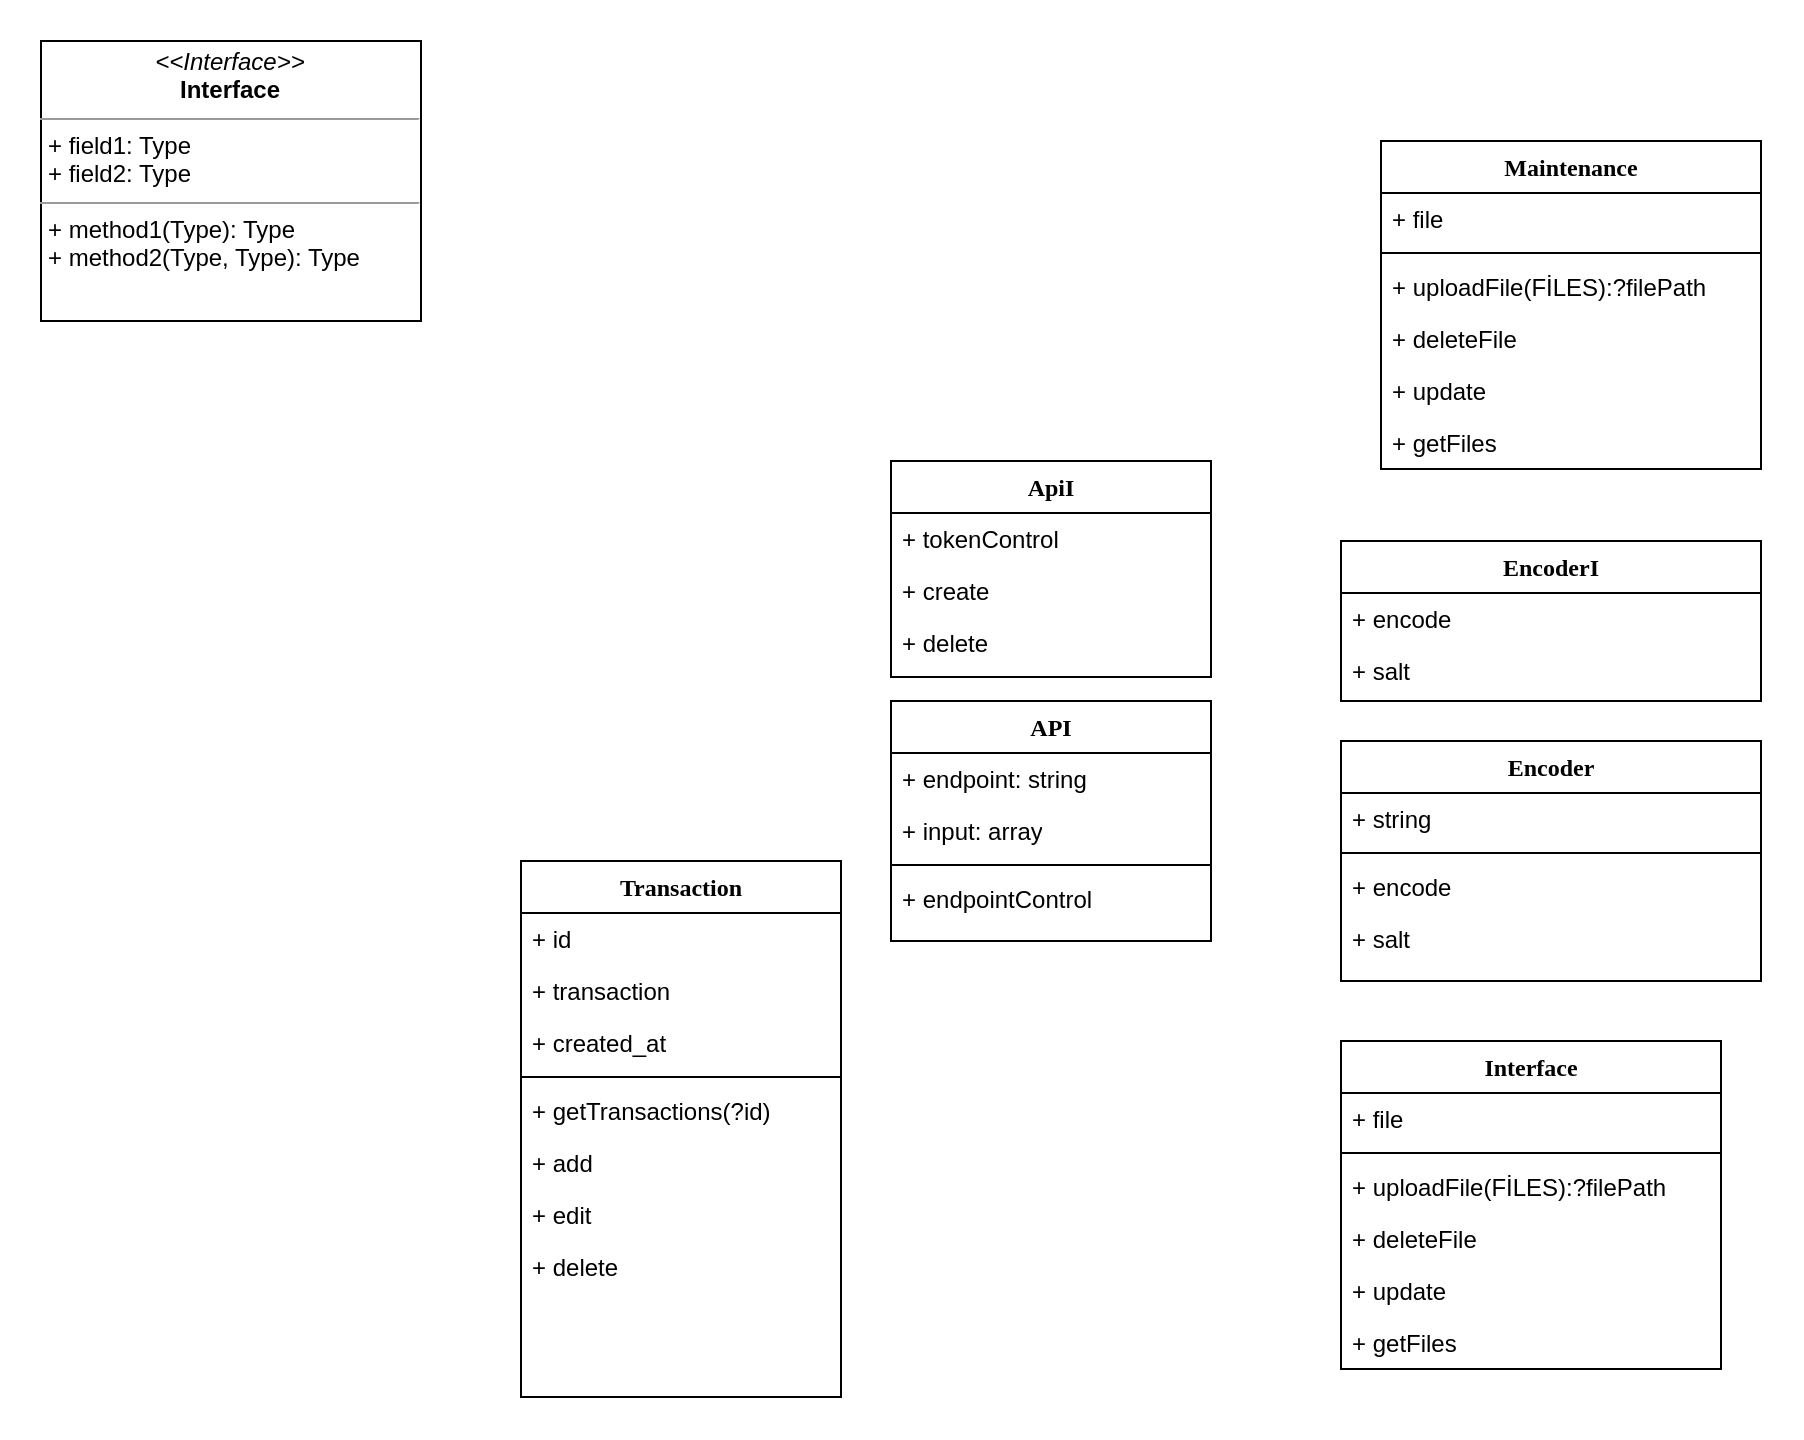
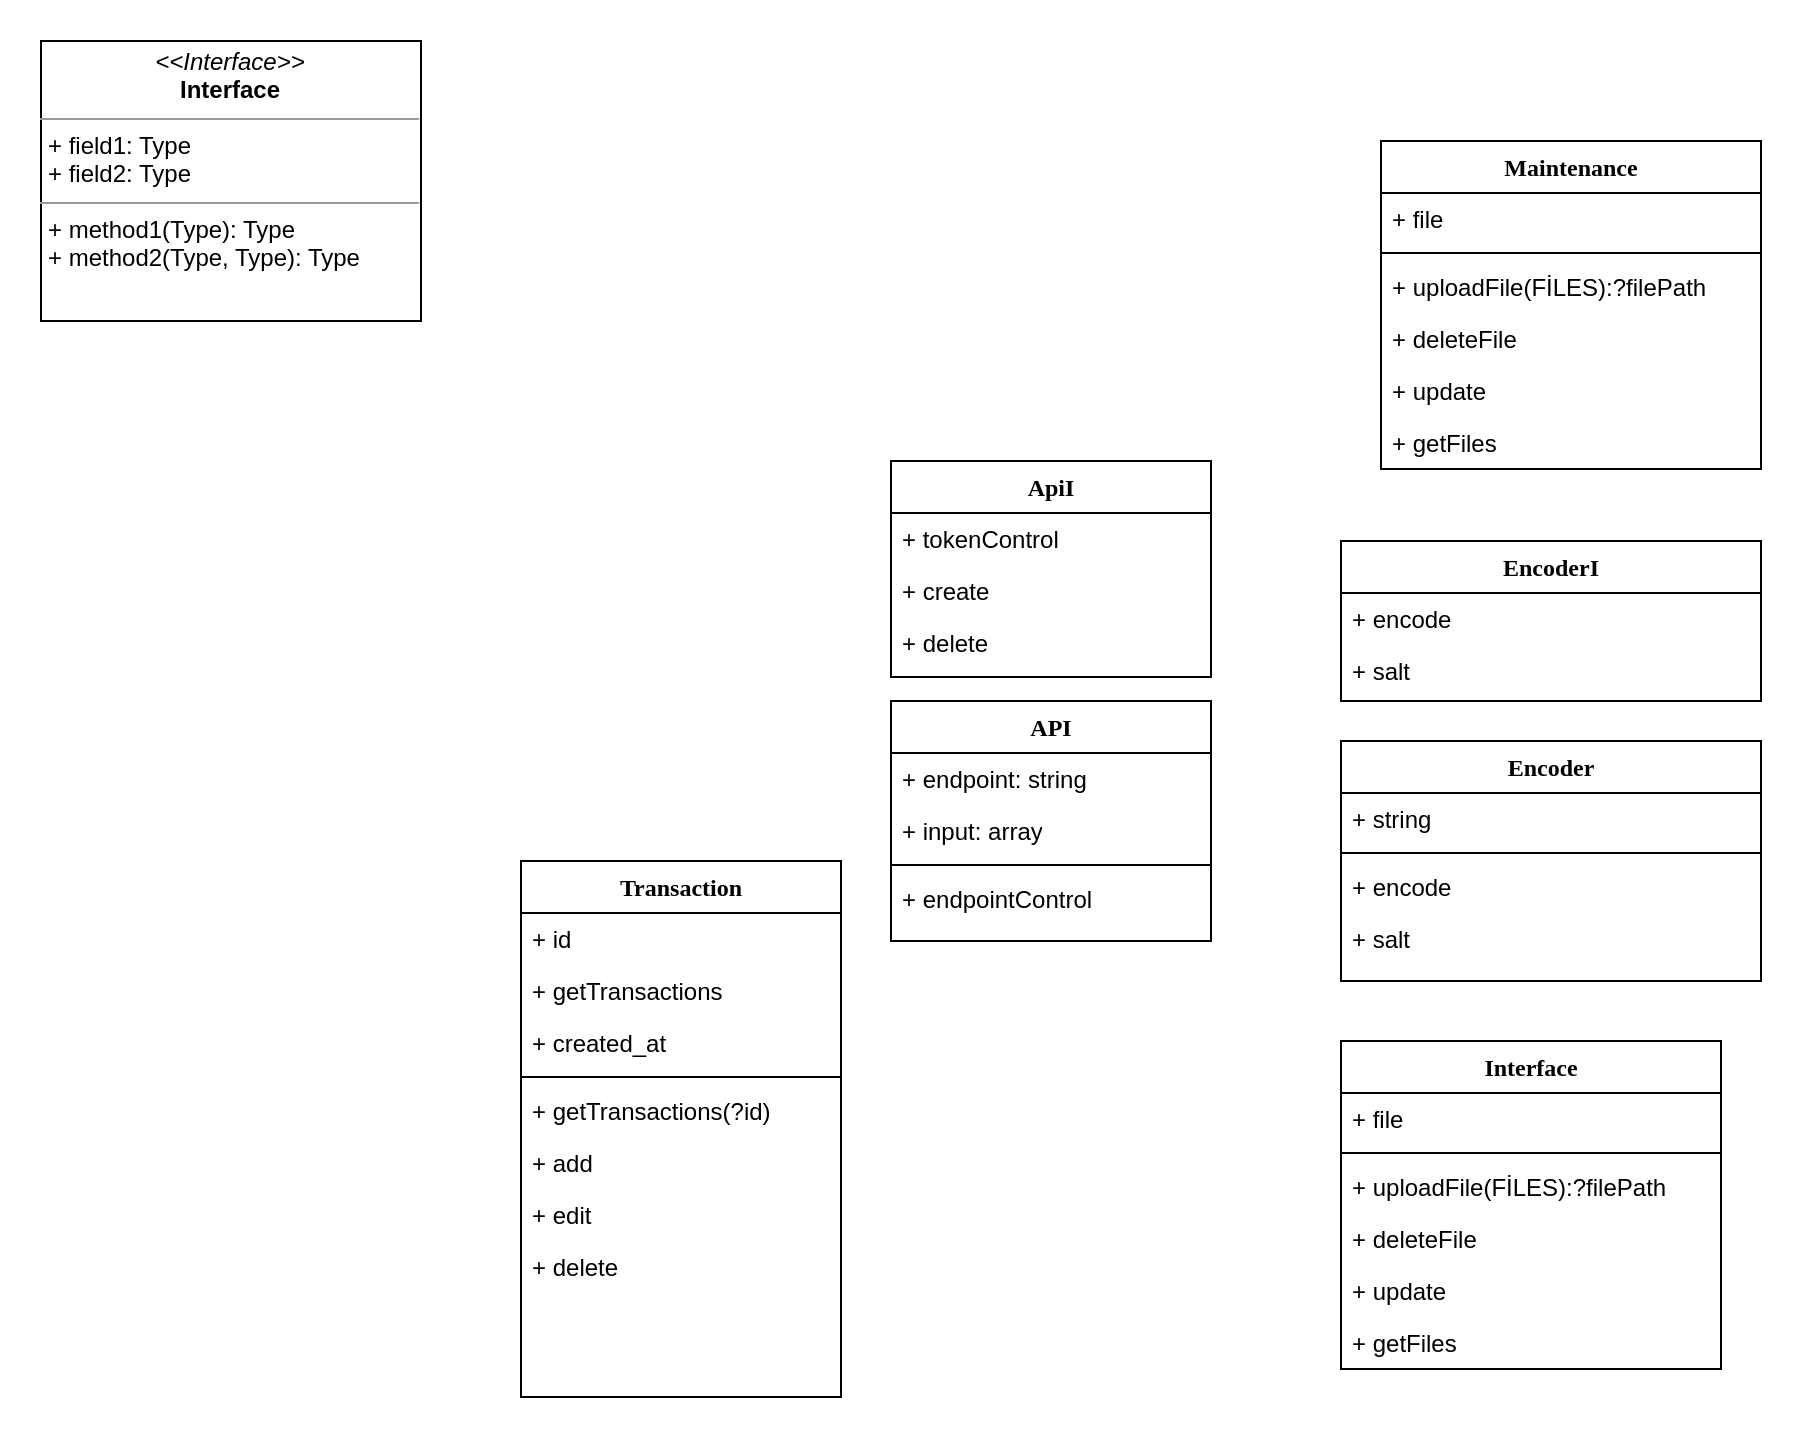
(614, 993) -> (641, 993)
